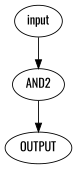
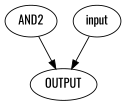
(38, 49) -> (83, 49)
